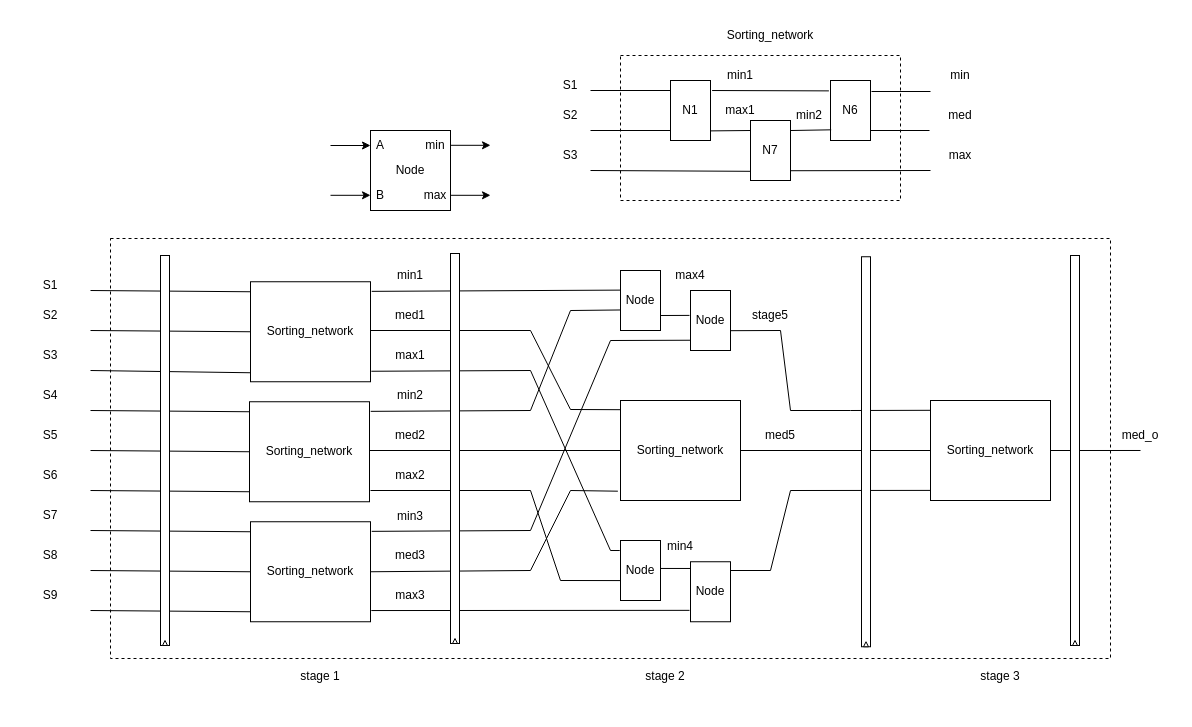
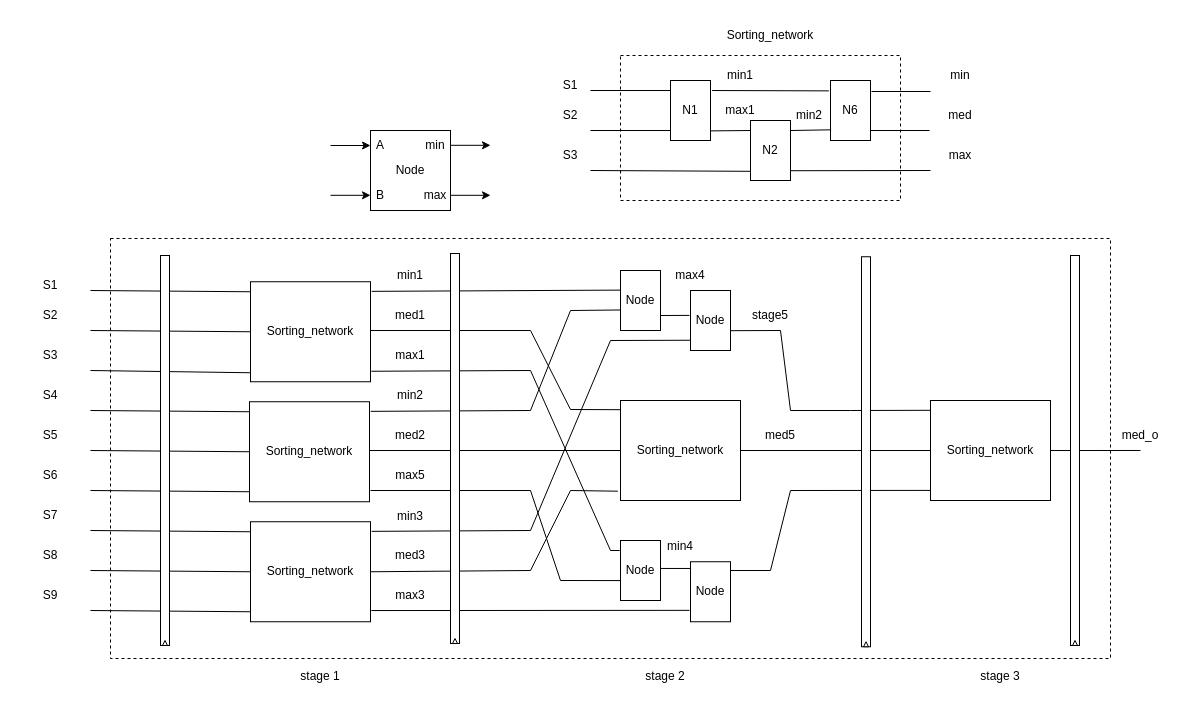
(771, 151) -> (771, 151)
(411, 476) -> (411, 476)
